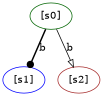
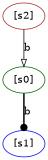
(63, 45) -> (24, 44)
